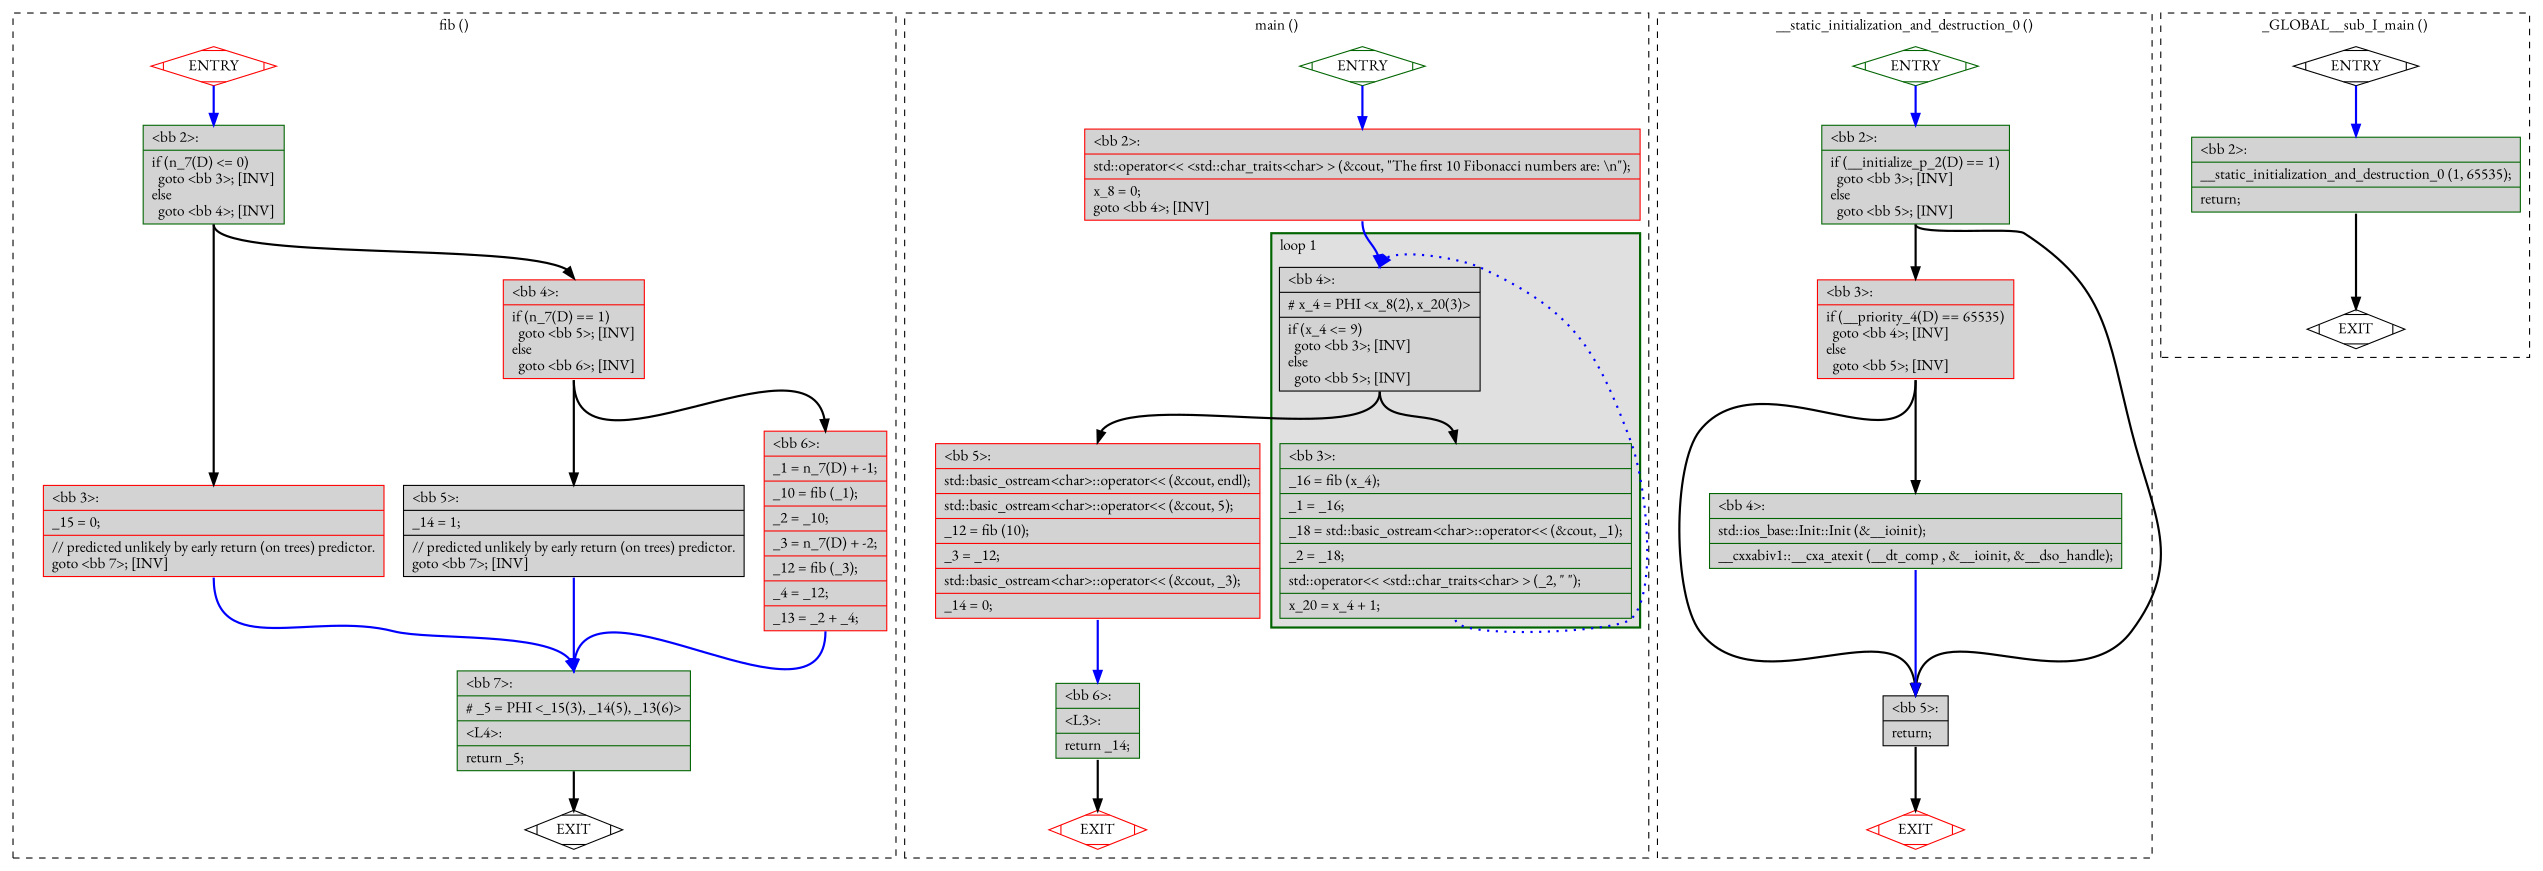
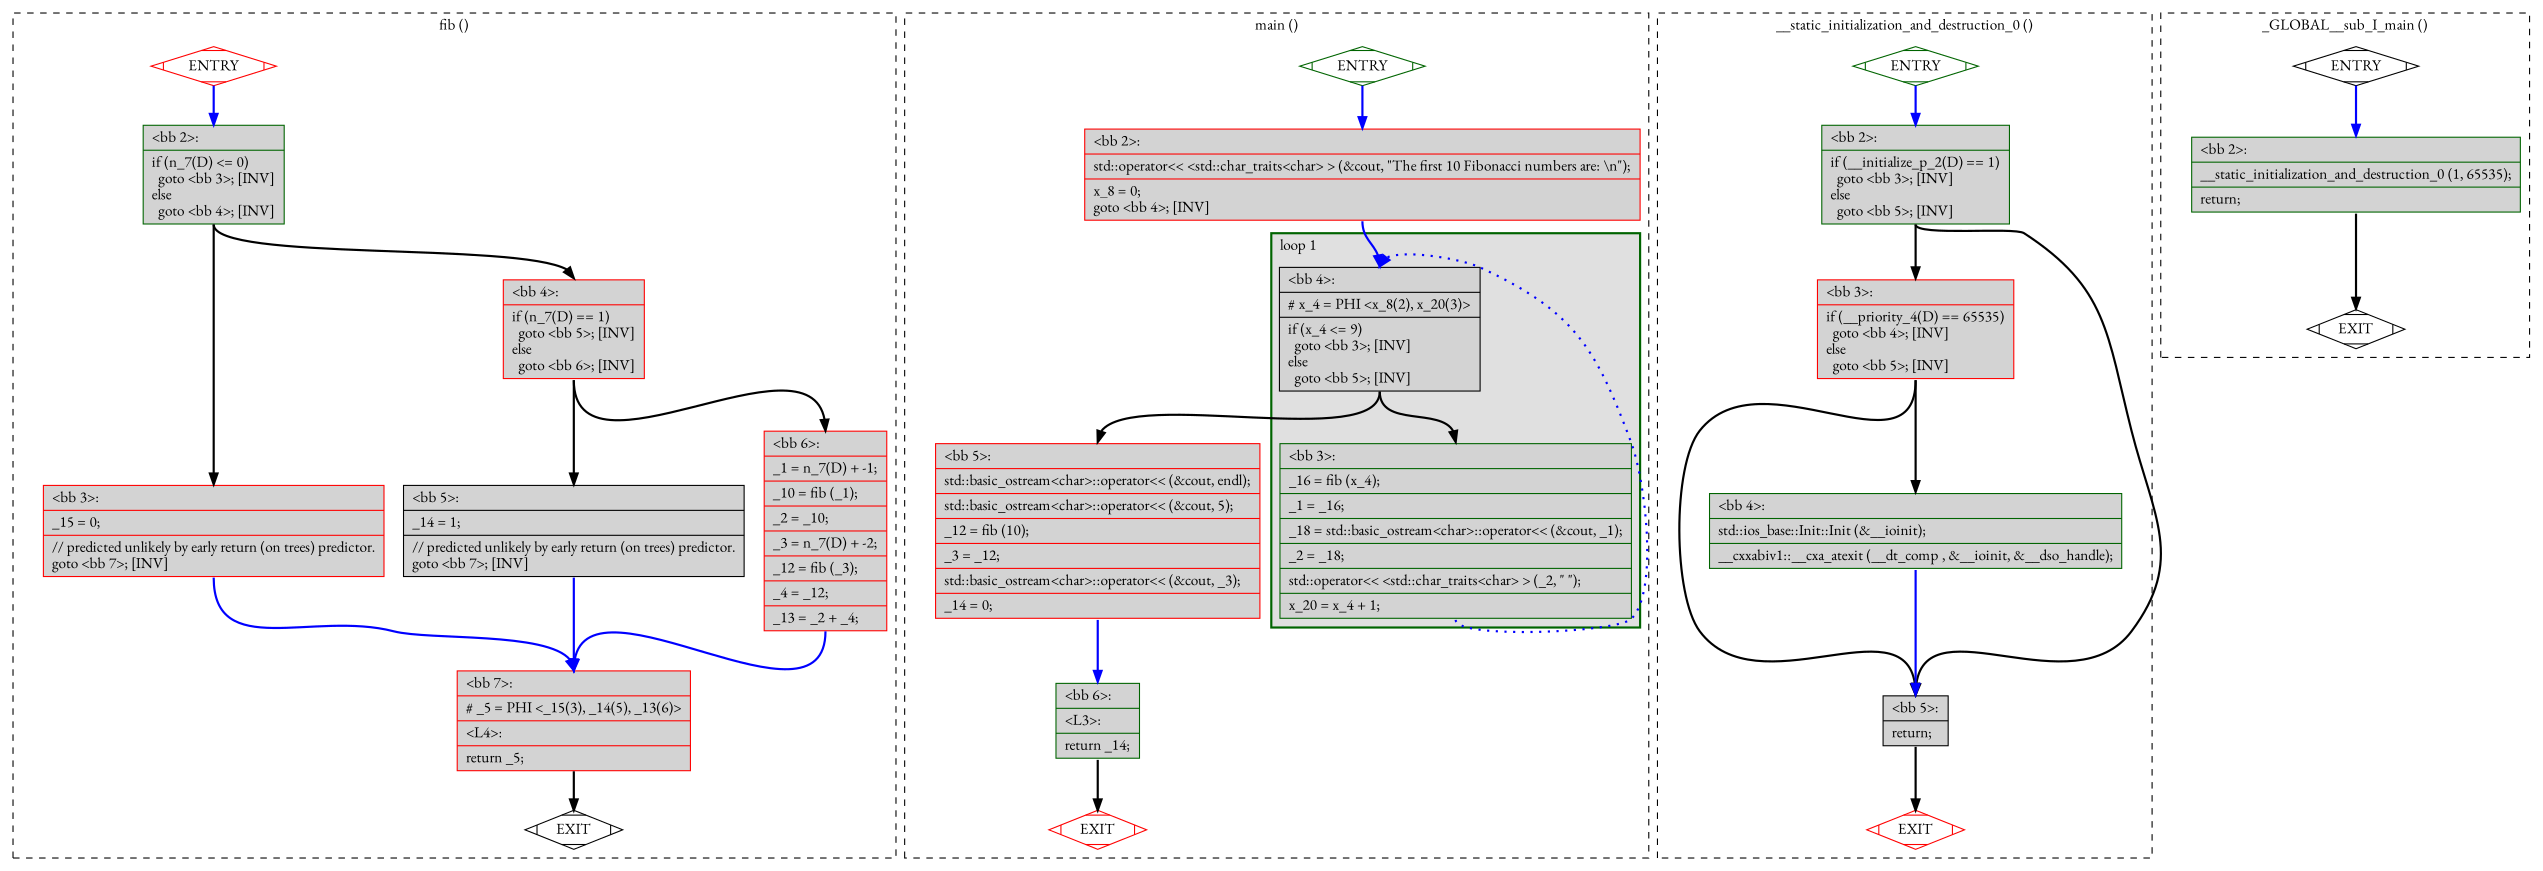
(574, 721) -> (574, 721)
